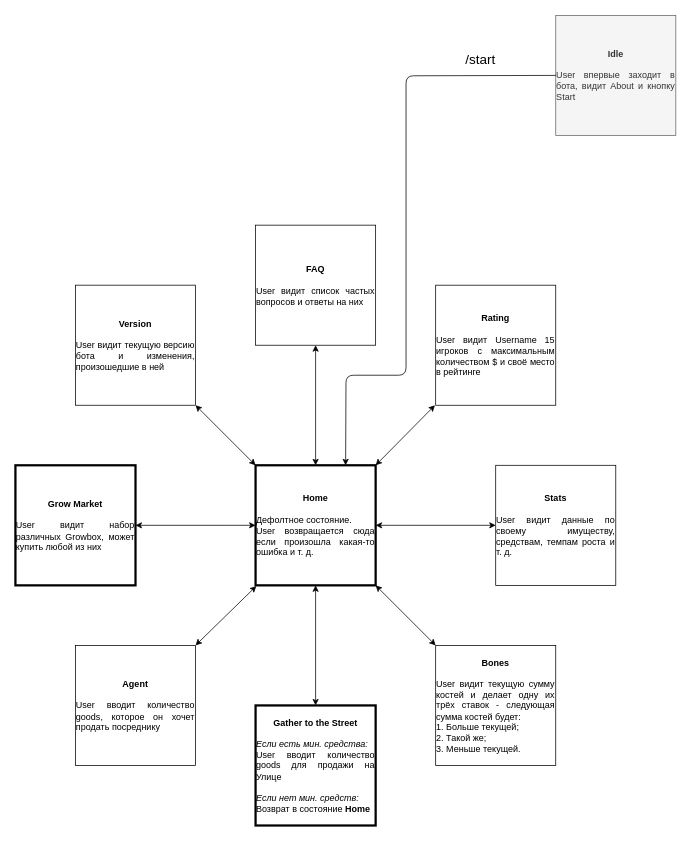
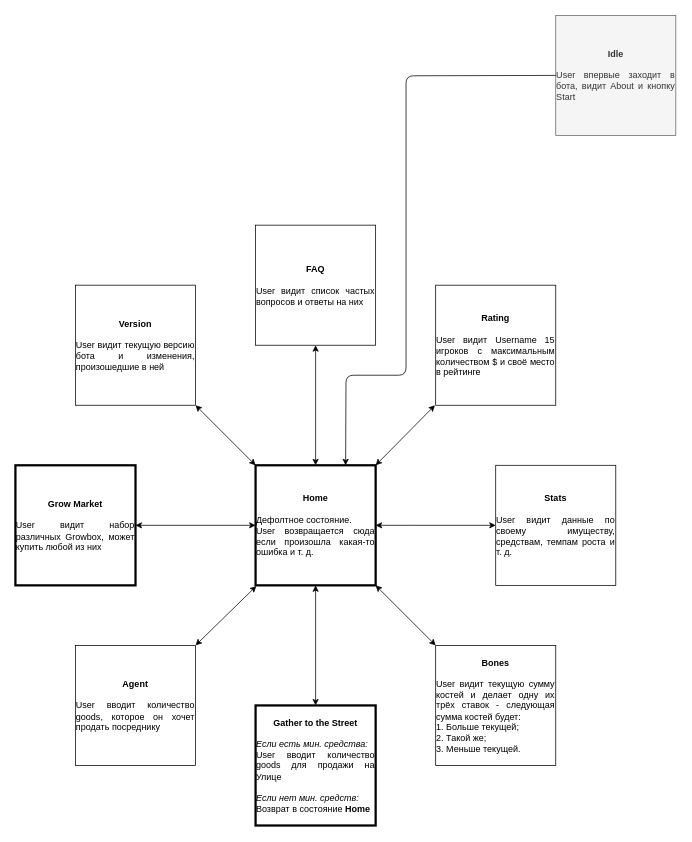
(480, 59) -> none
